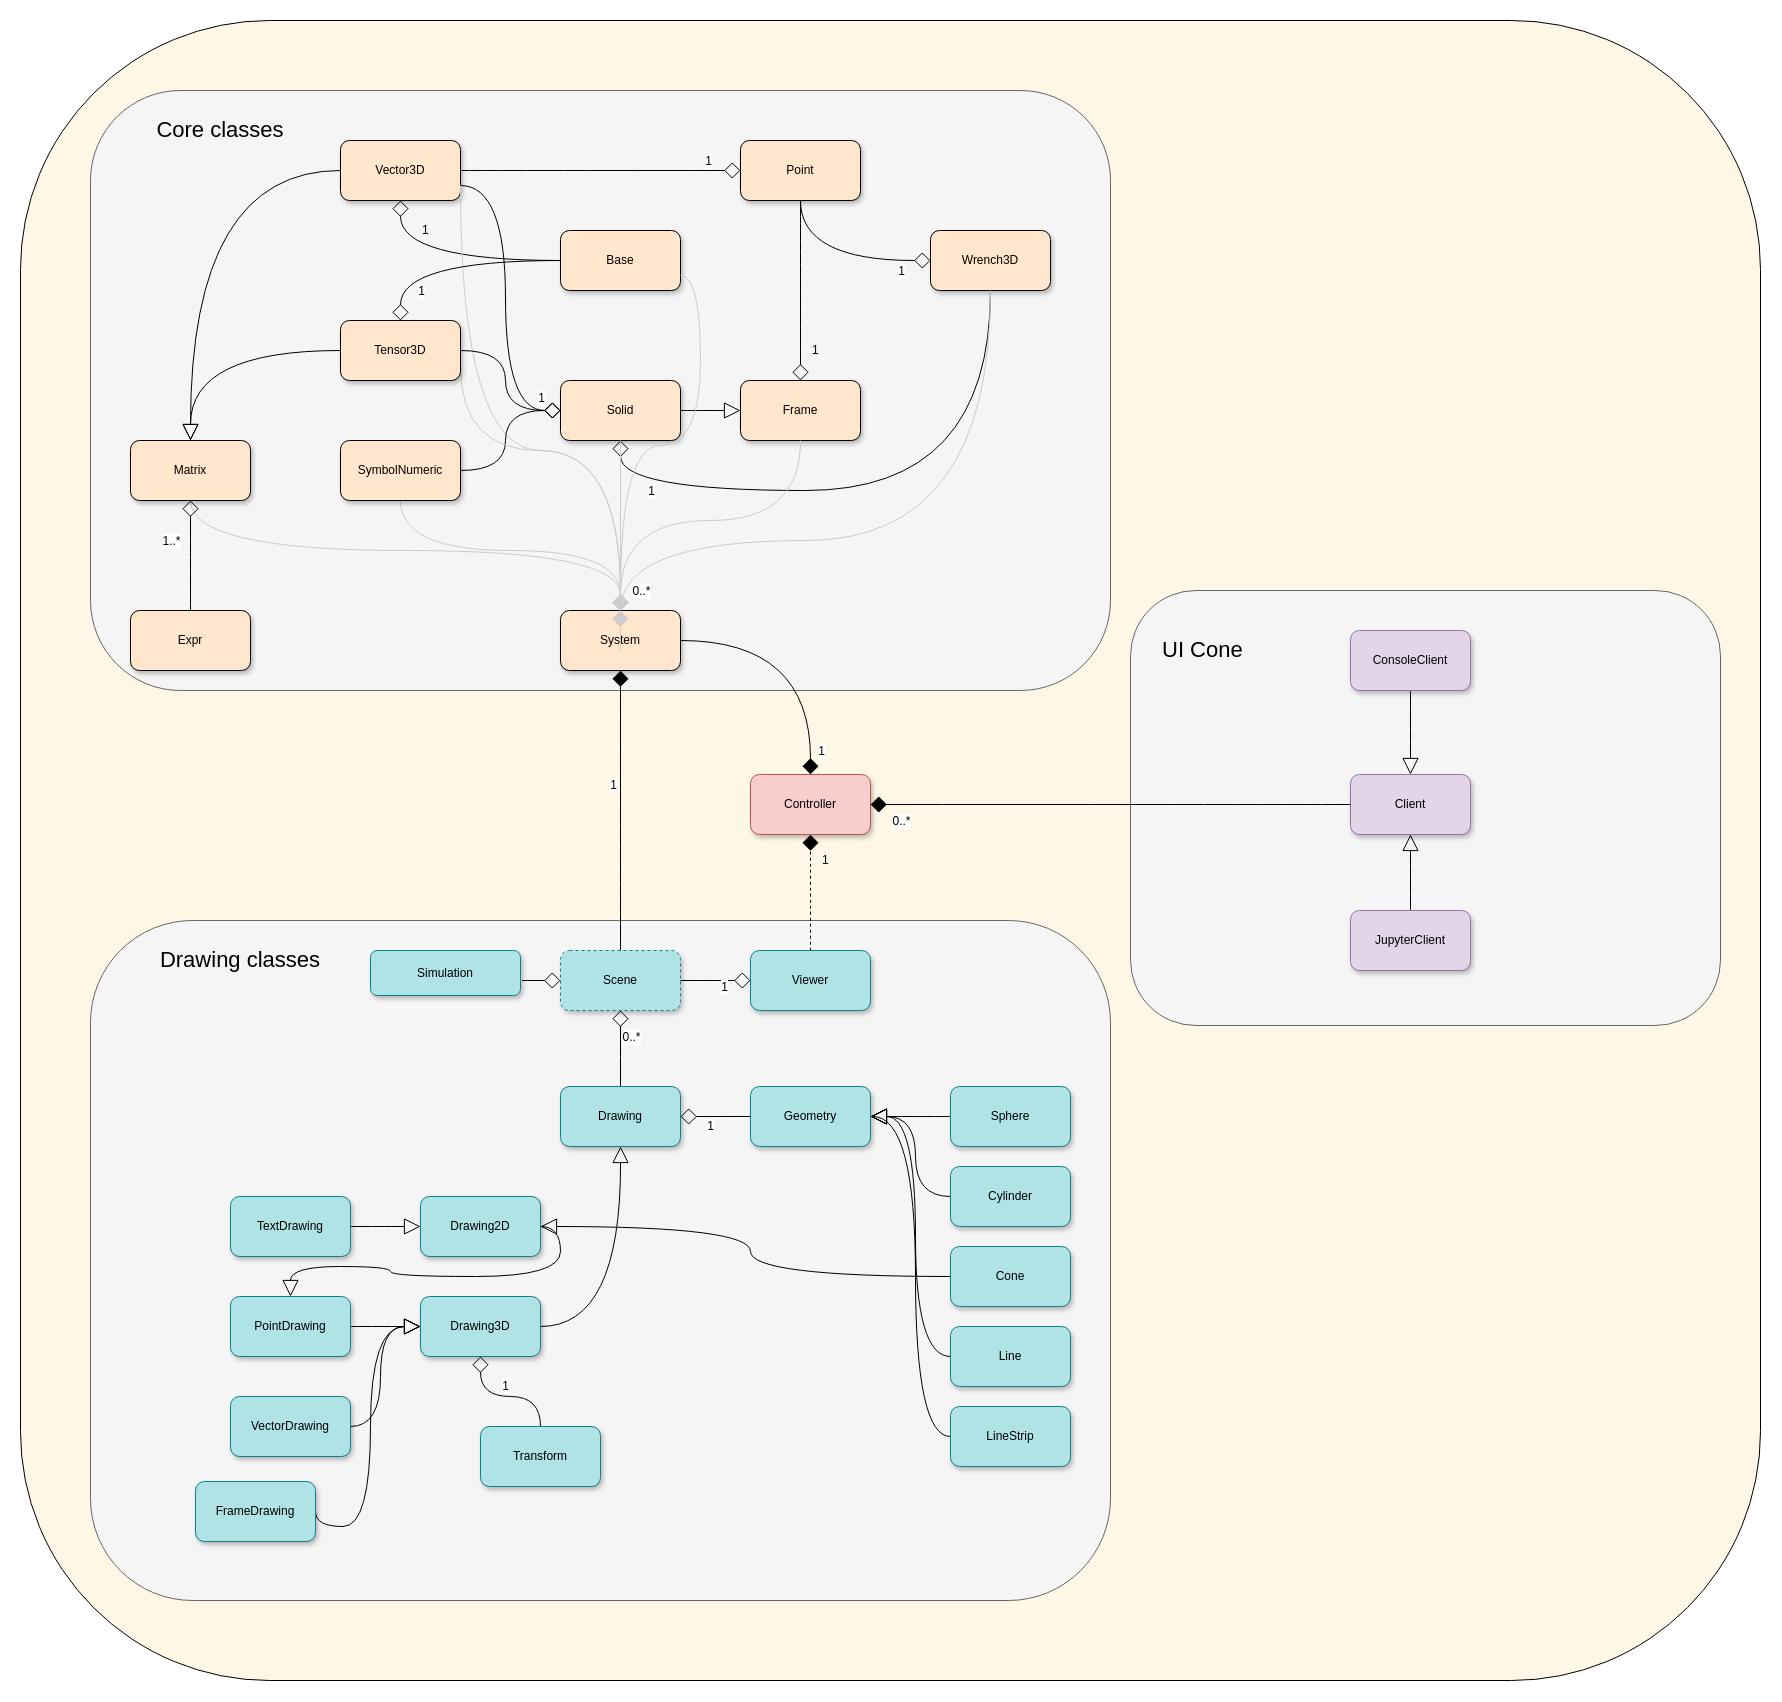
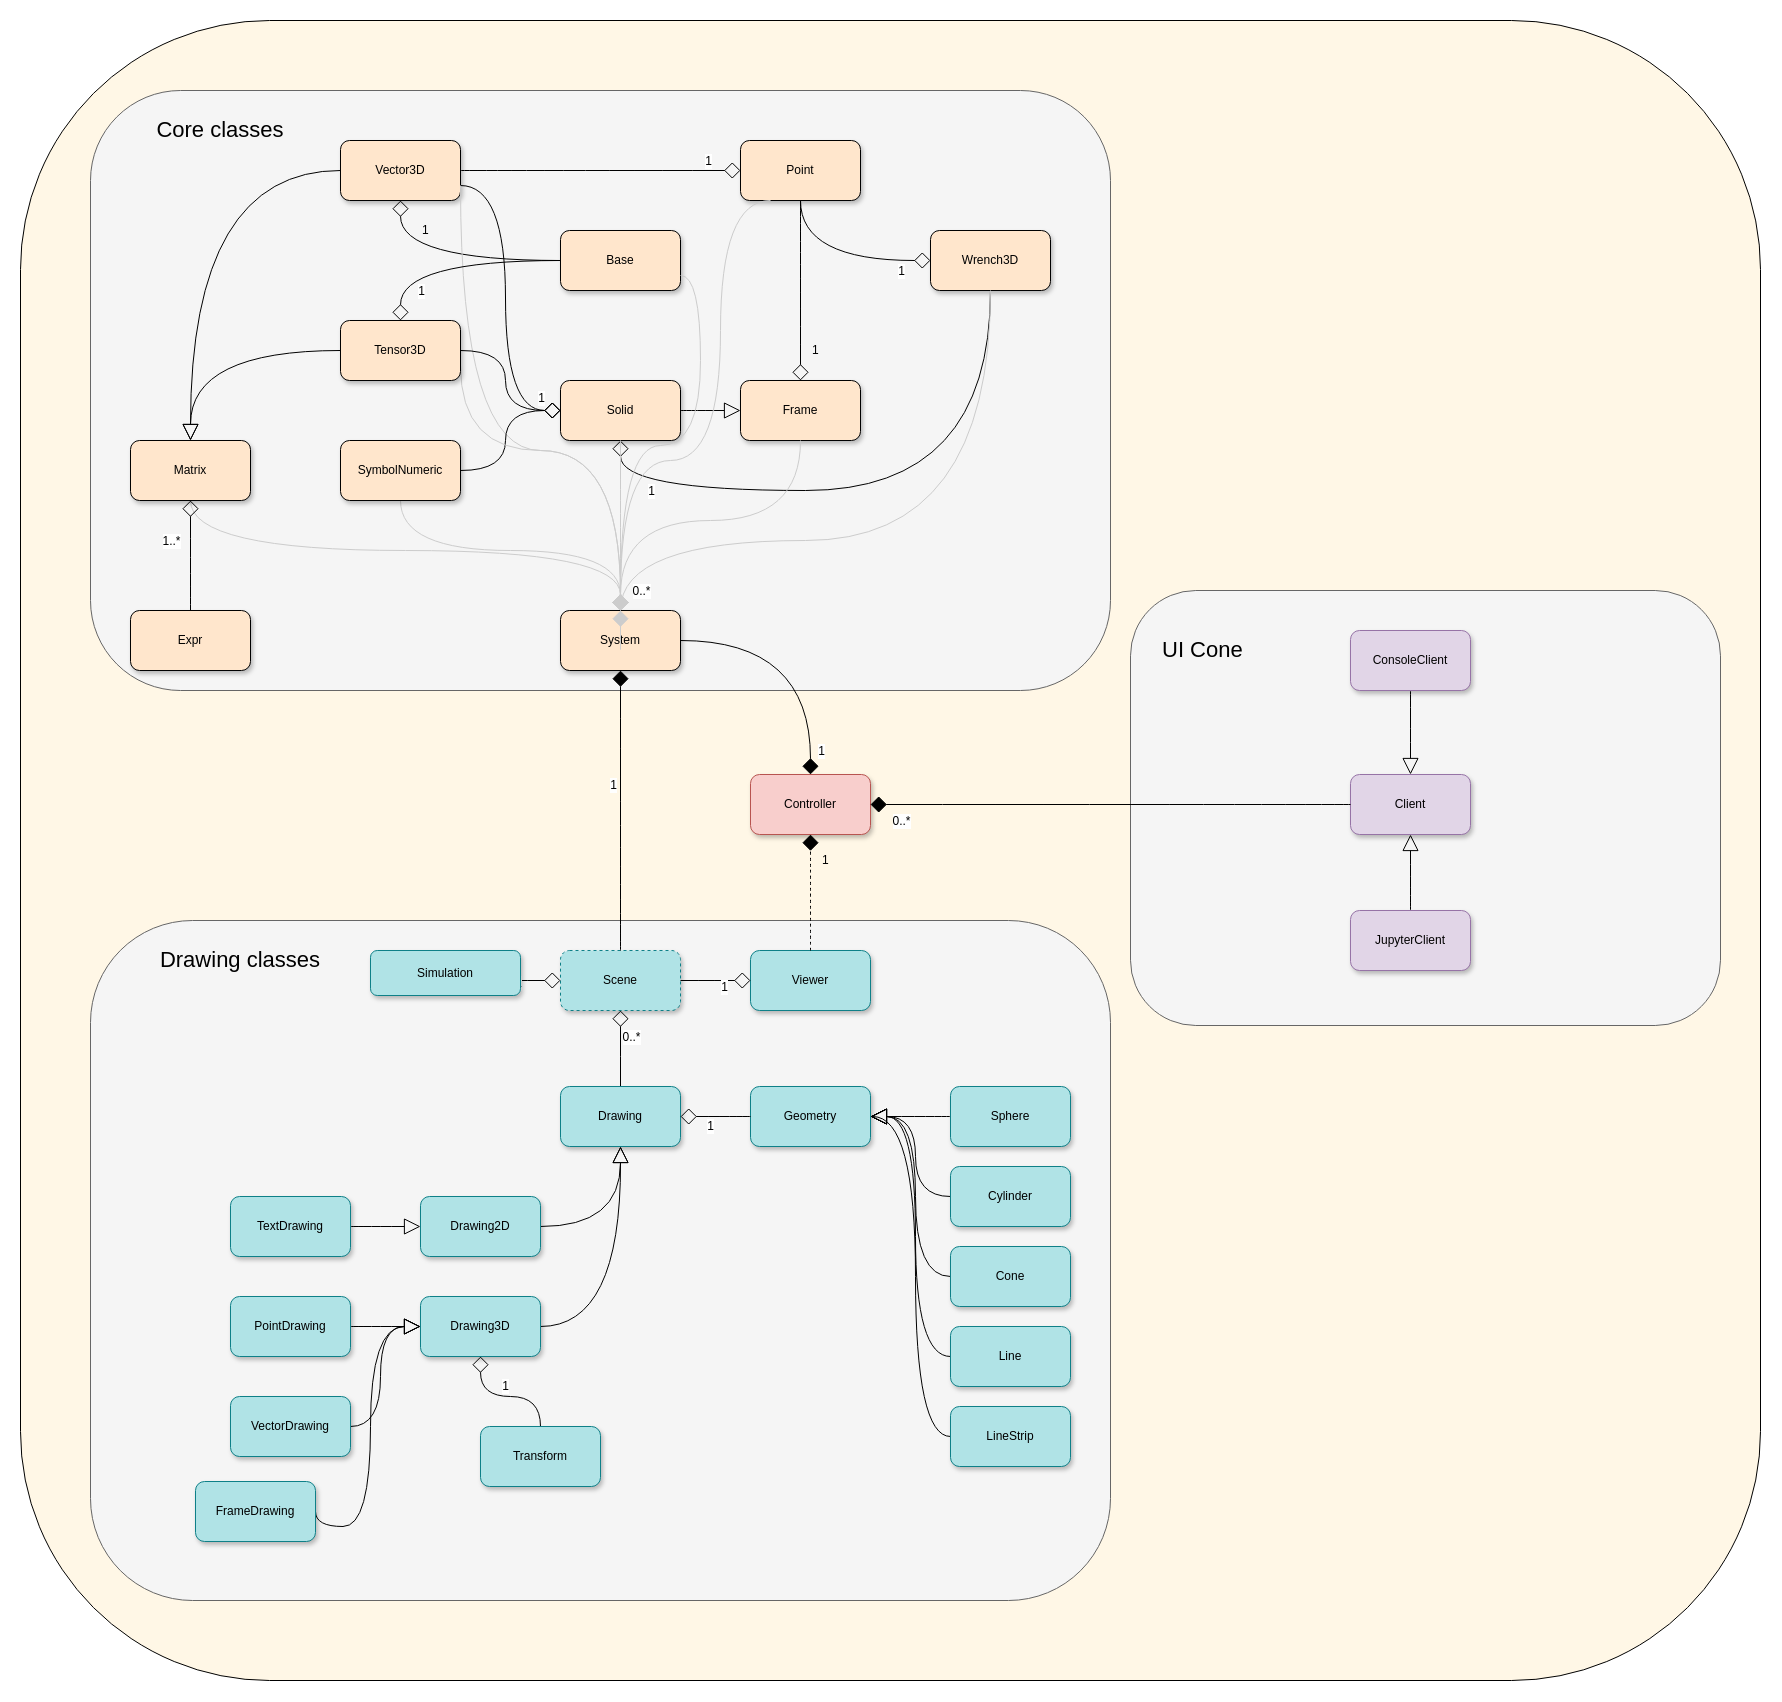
none -> (767, 201)
(752, 1255) -> (924, 1255)
(447, 1276) -> (598, 1212)
